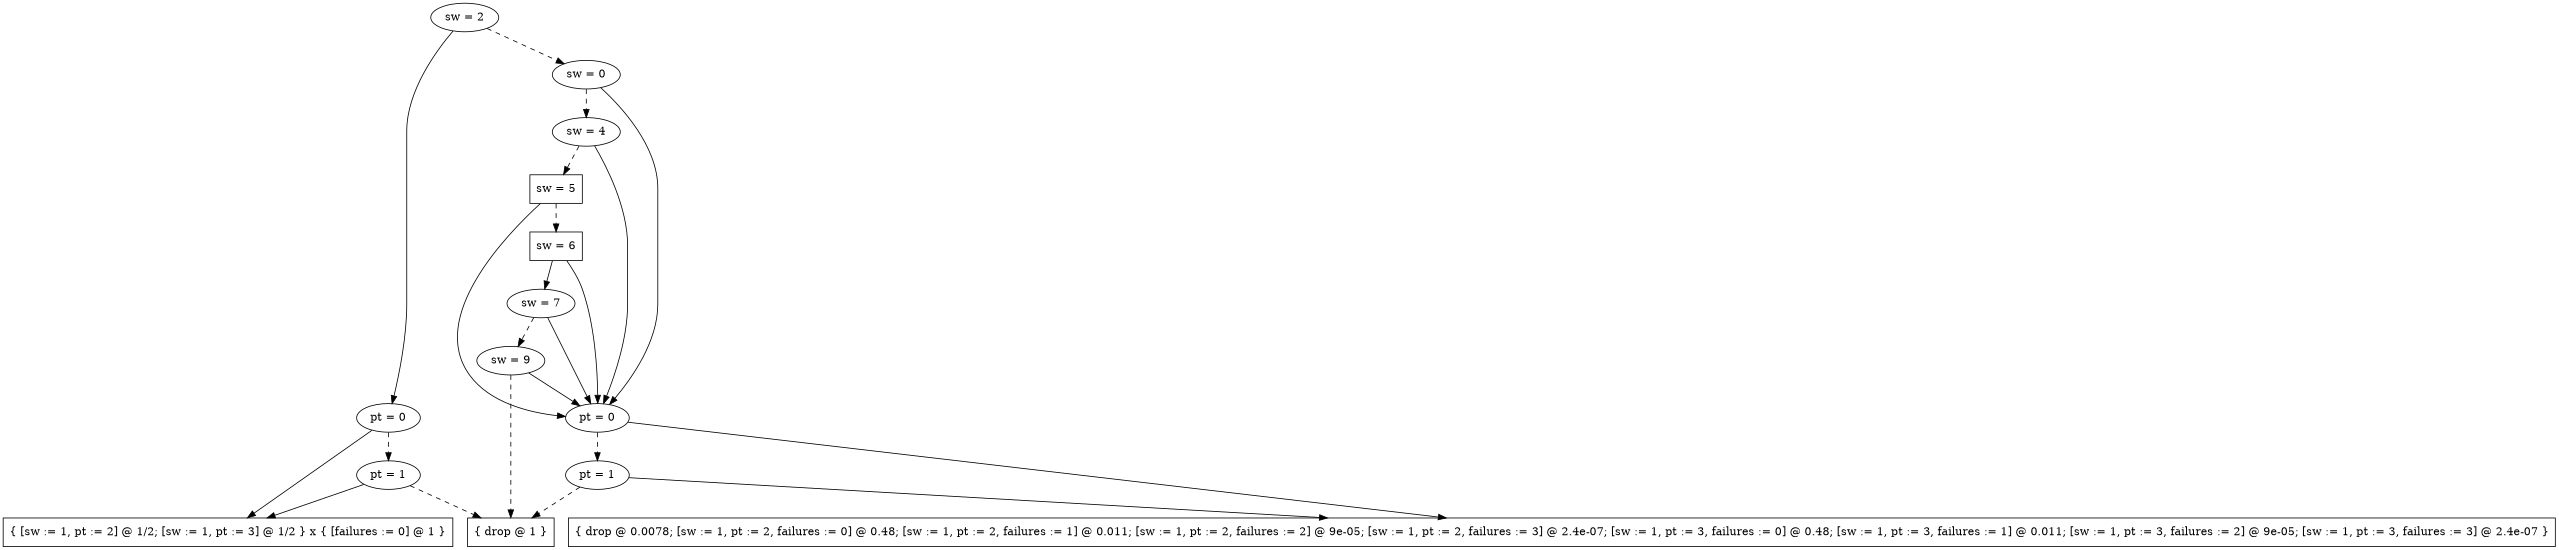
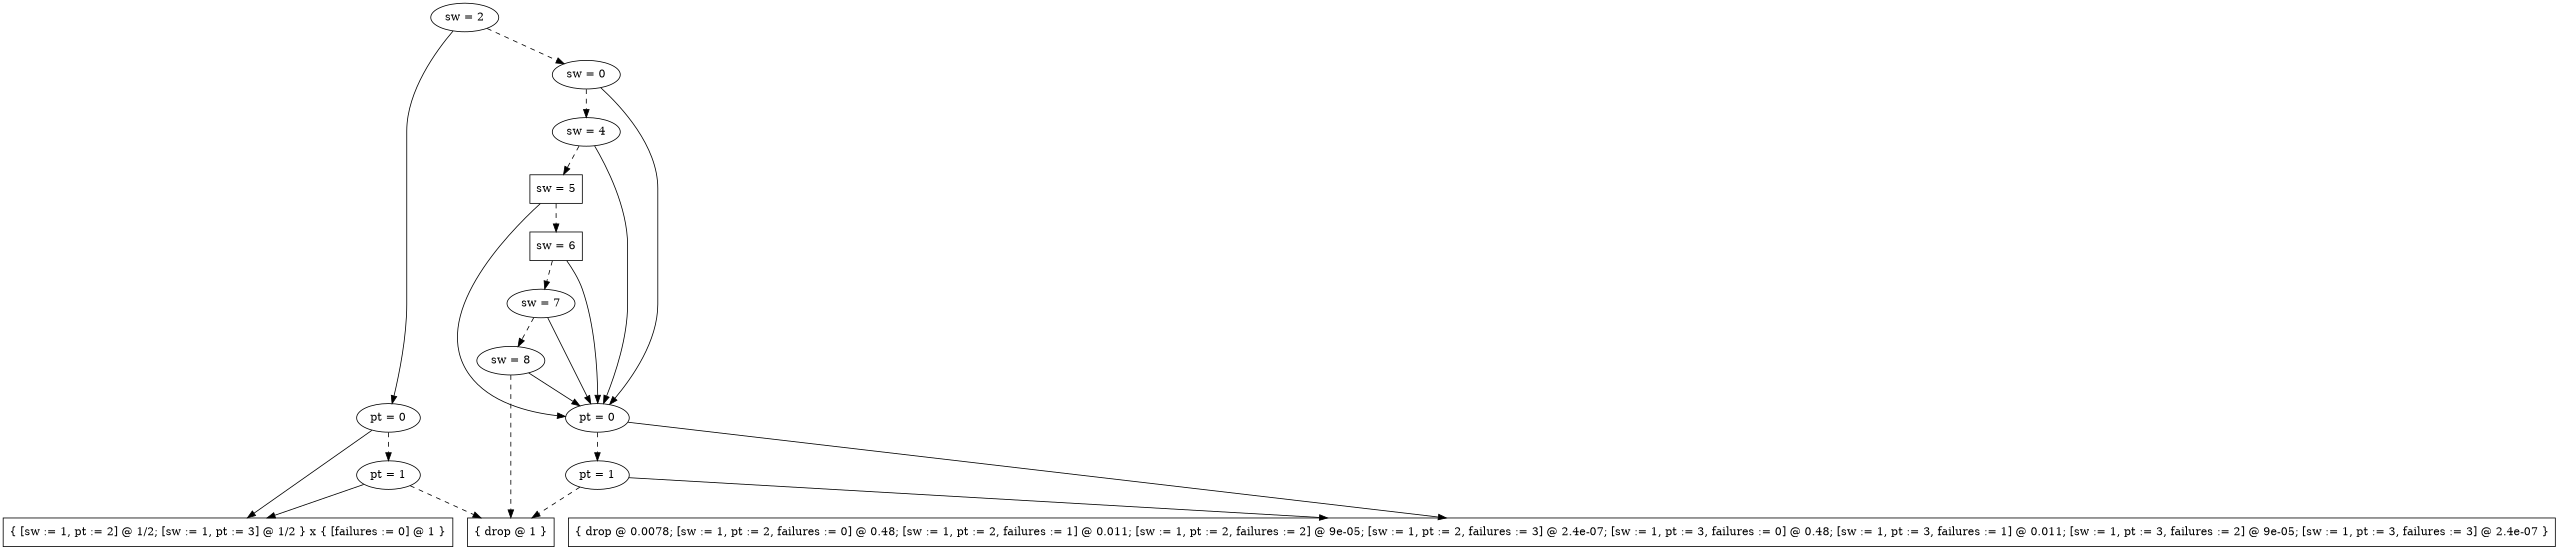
(550, 271) -> (550, 271)
(511, 361) -> (511, 361)
